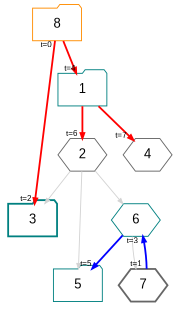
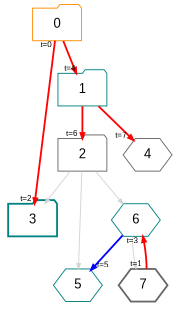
(57, 24) -> (57, 24)
(82, 155) -> (82, 155)
(146, 255) -> (146, 255)
(78, 285) -> (78, 285)
